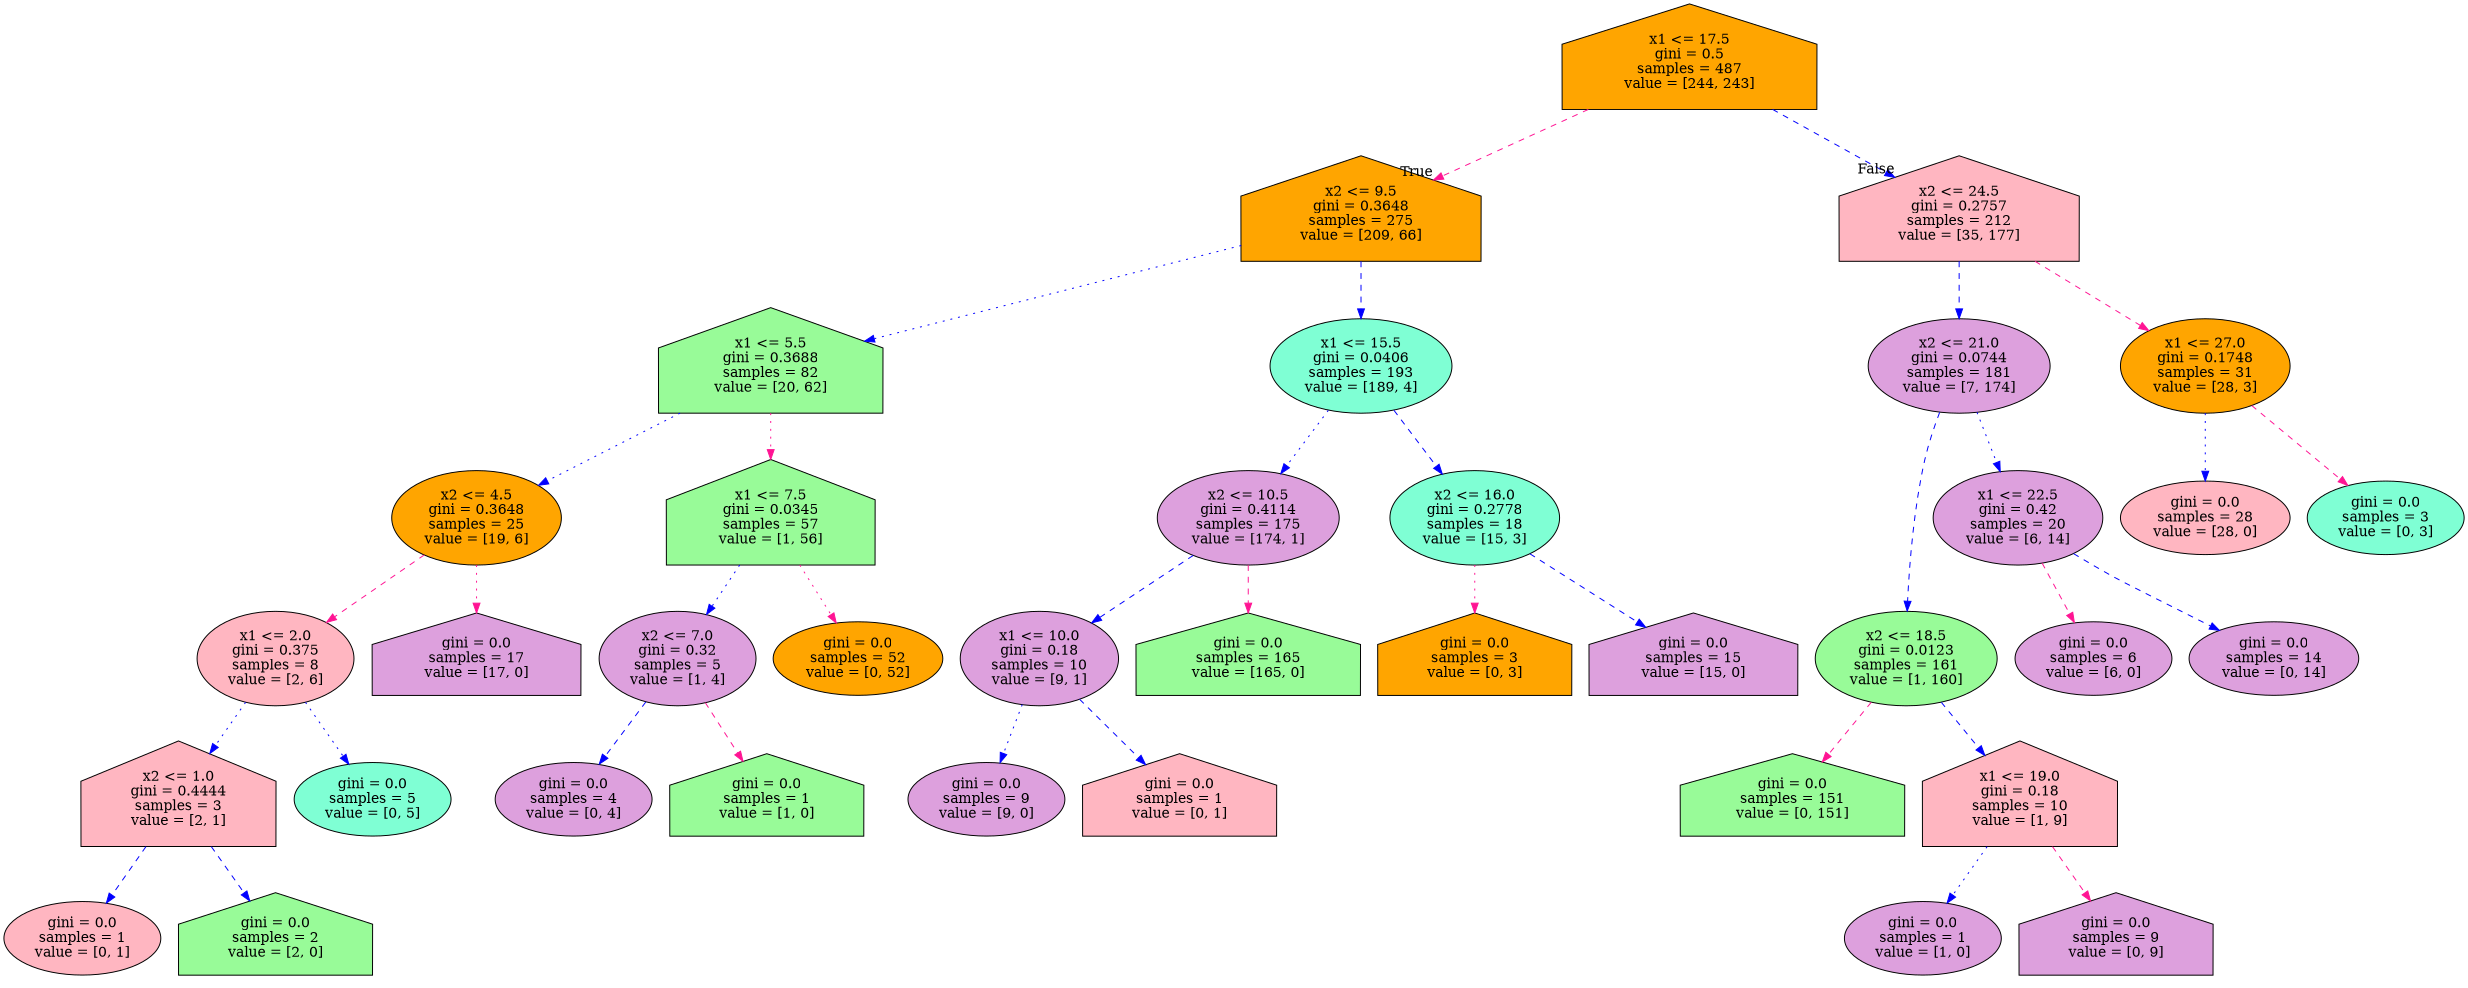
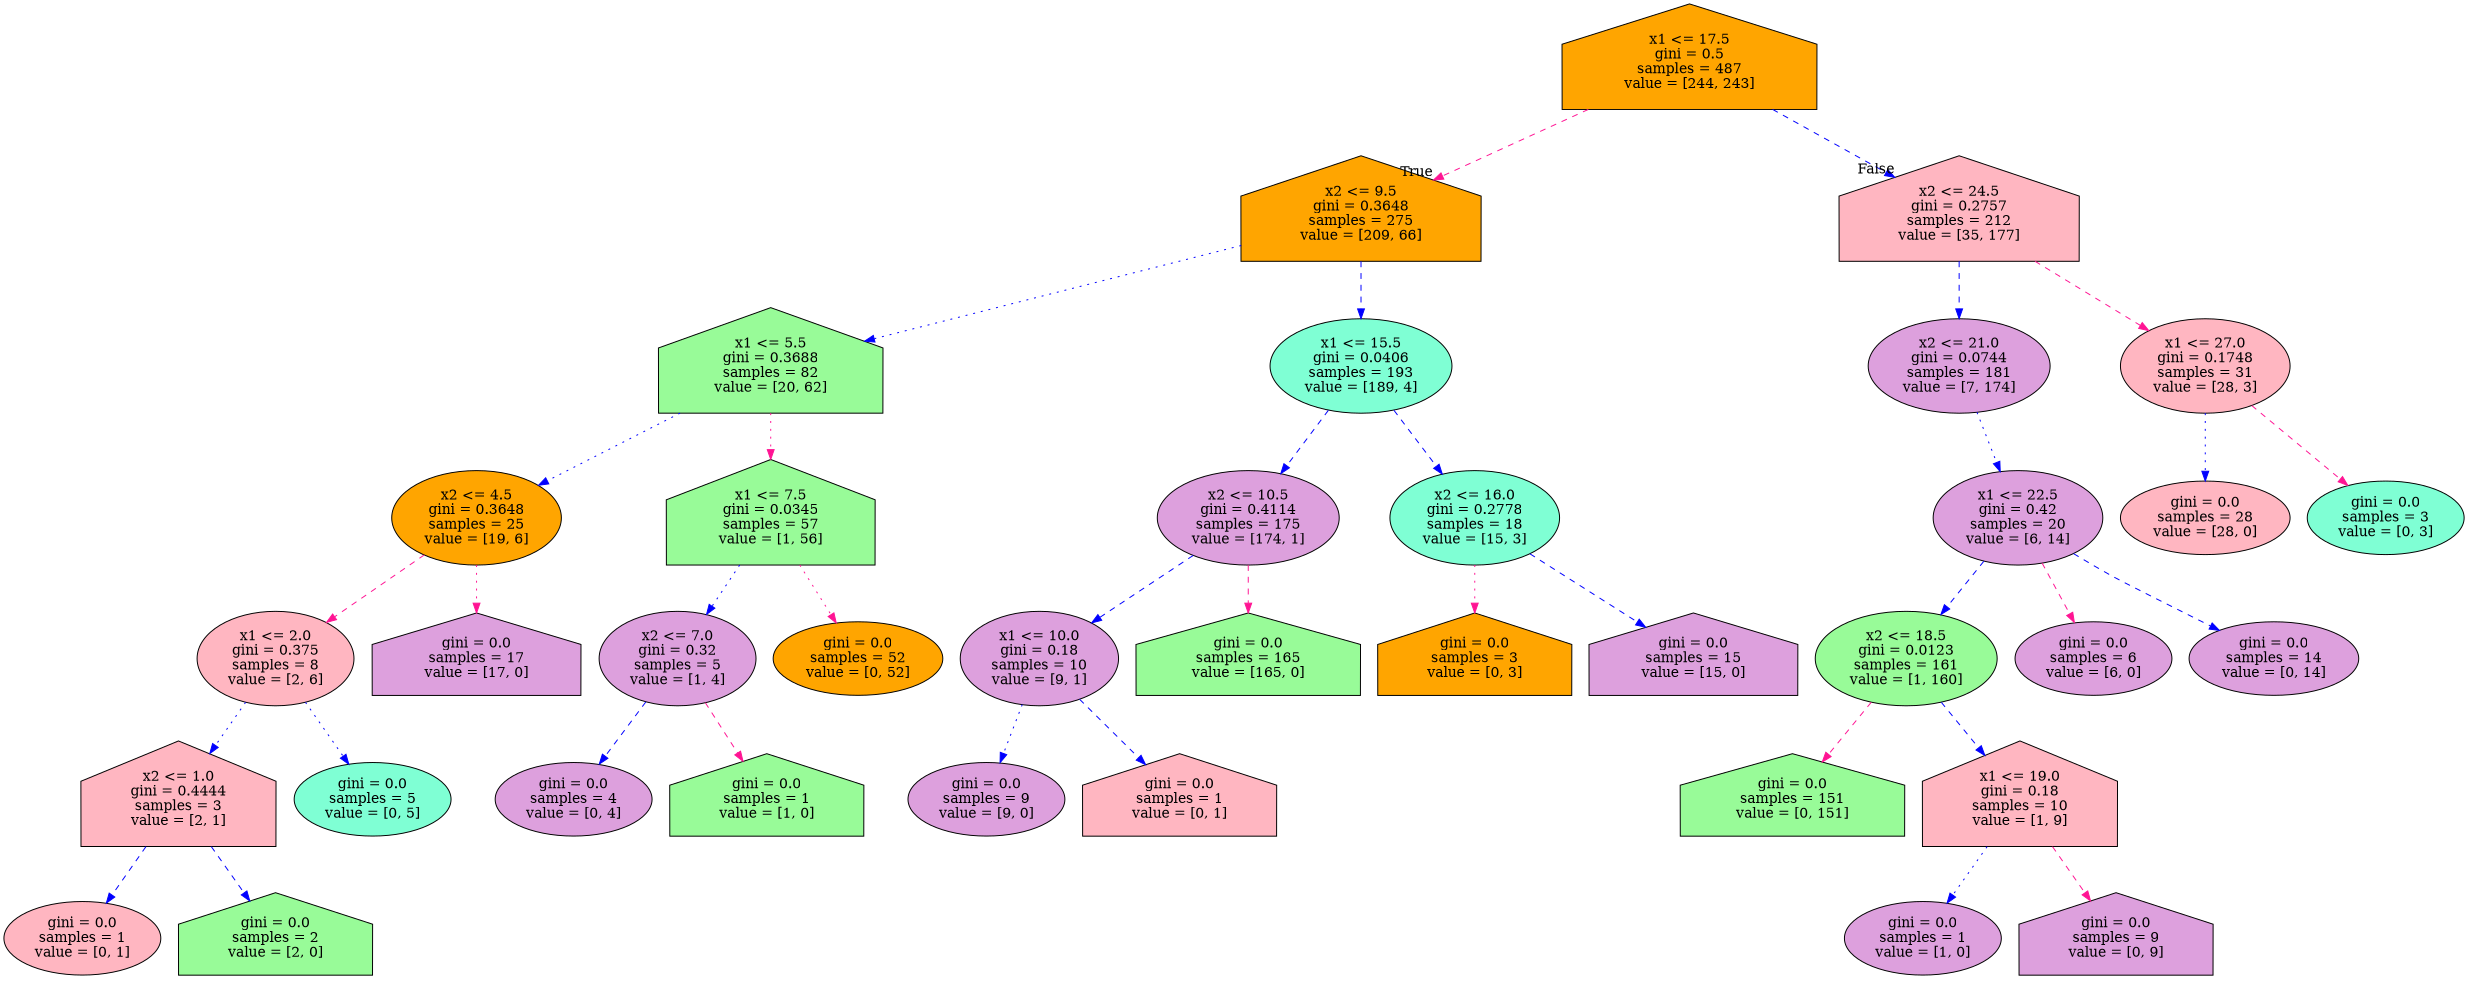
(2205, 366) -> (2205, 366)
(1308, 438) -> (1308, 438)
(1917, 505) -> (1965, 584)
